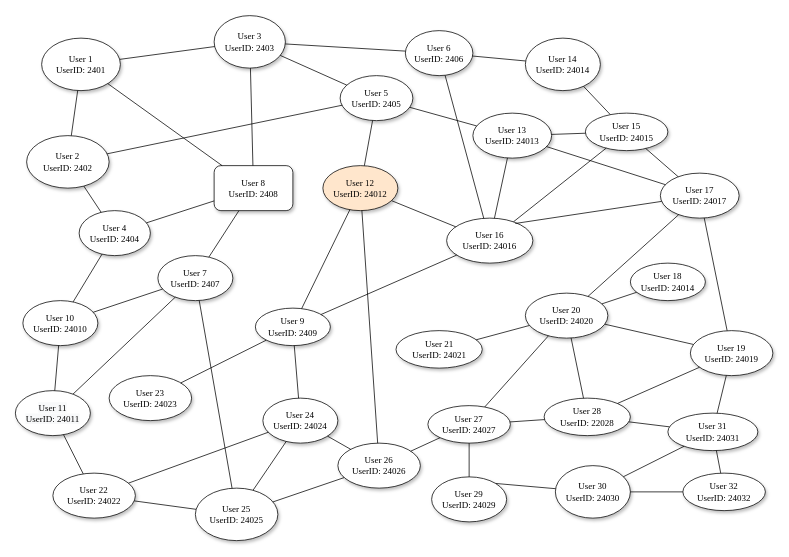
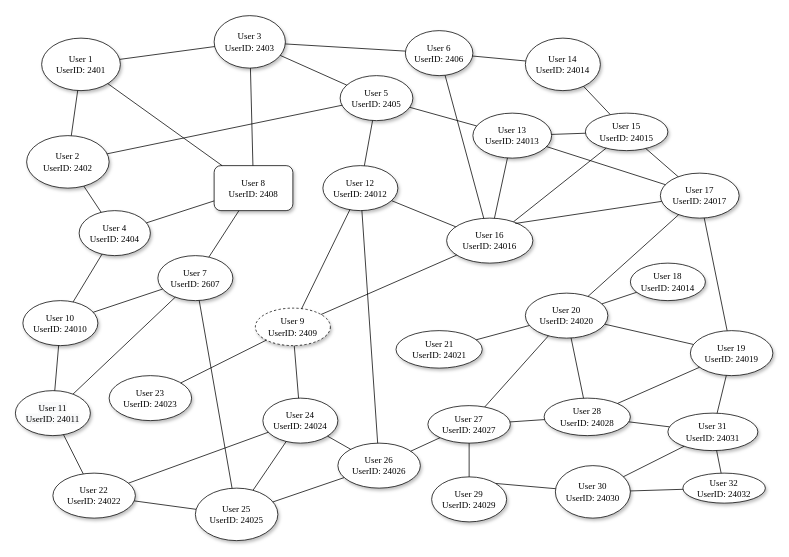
(360, 188) -> (360, 188)
(195, 278) -> (195, 278)
(293, 327) -> (293, 327)
(587, 417) -> (587, 417)
(724, 492) -> (724, 488)
